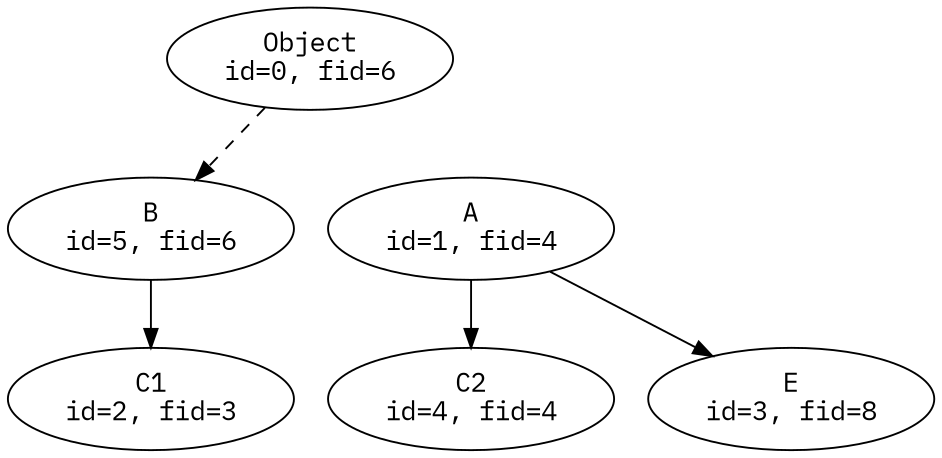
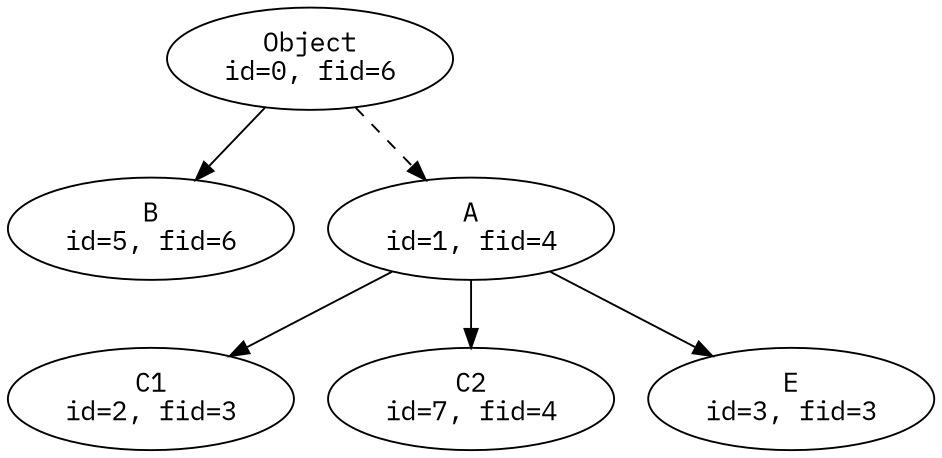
(237, 137) -> (237, 137)
none -> (384, 137)
(151, 304) -> (319, 309)
(471, 399) -> (471, 399)
(791, 399) -> (791, 399)
